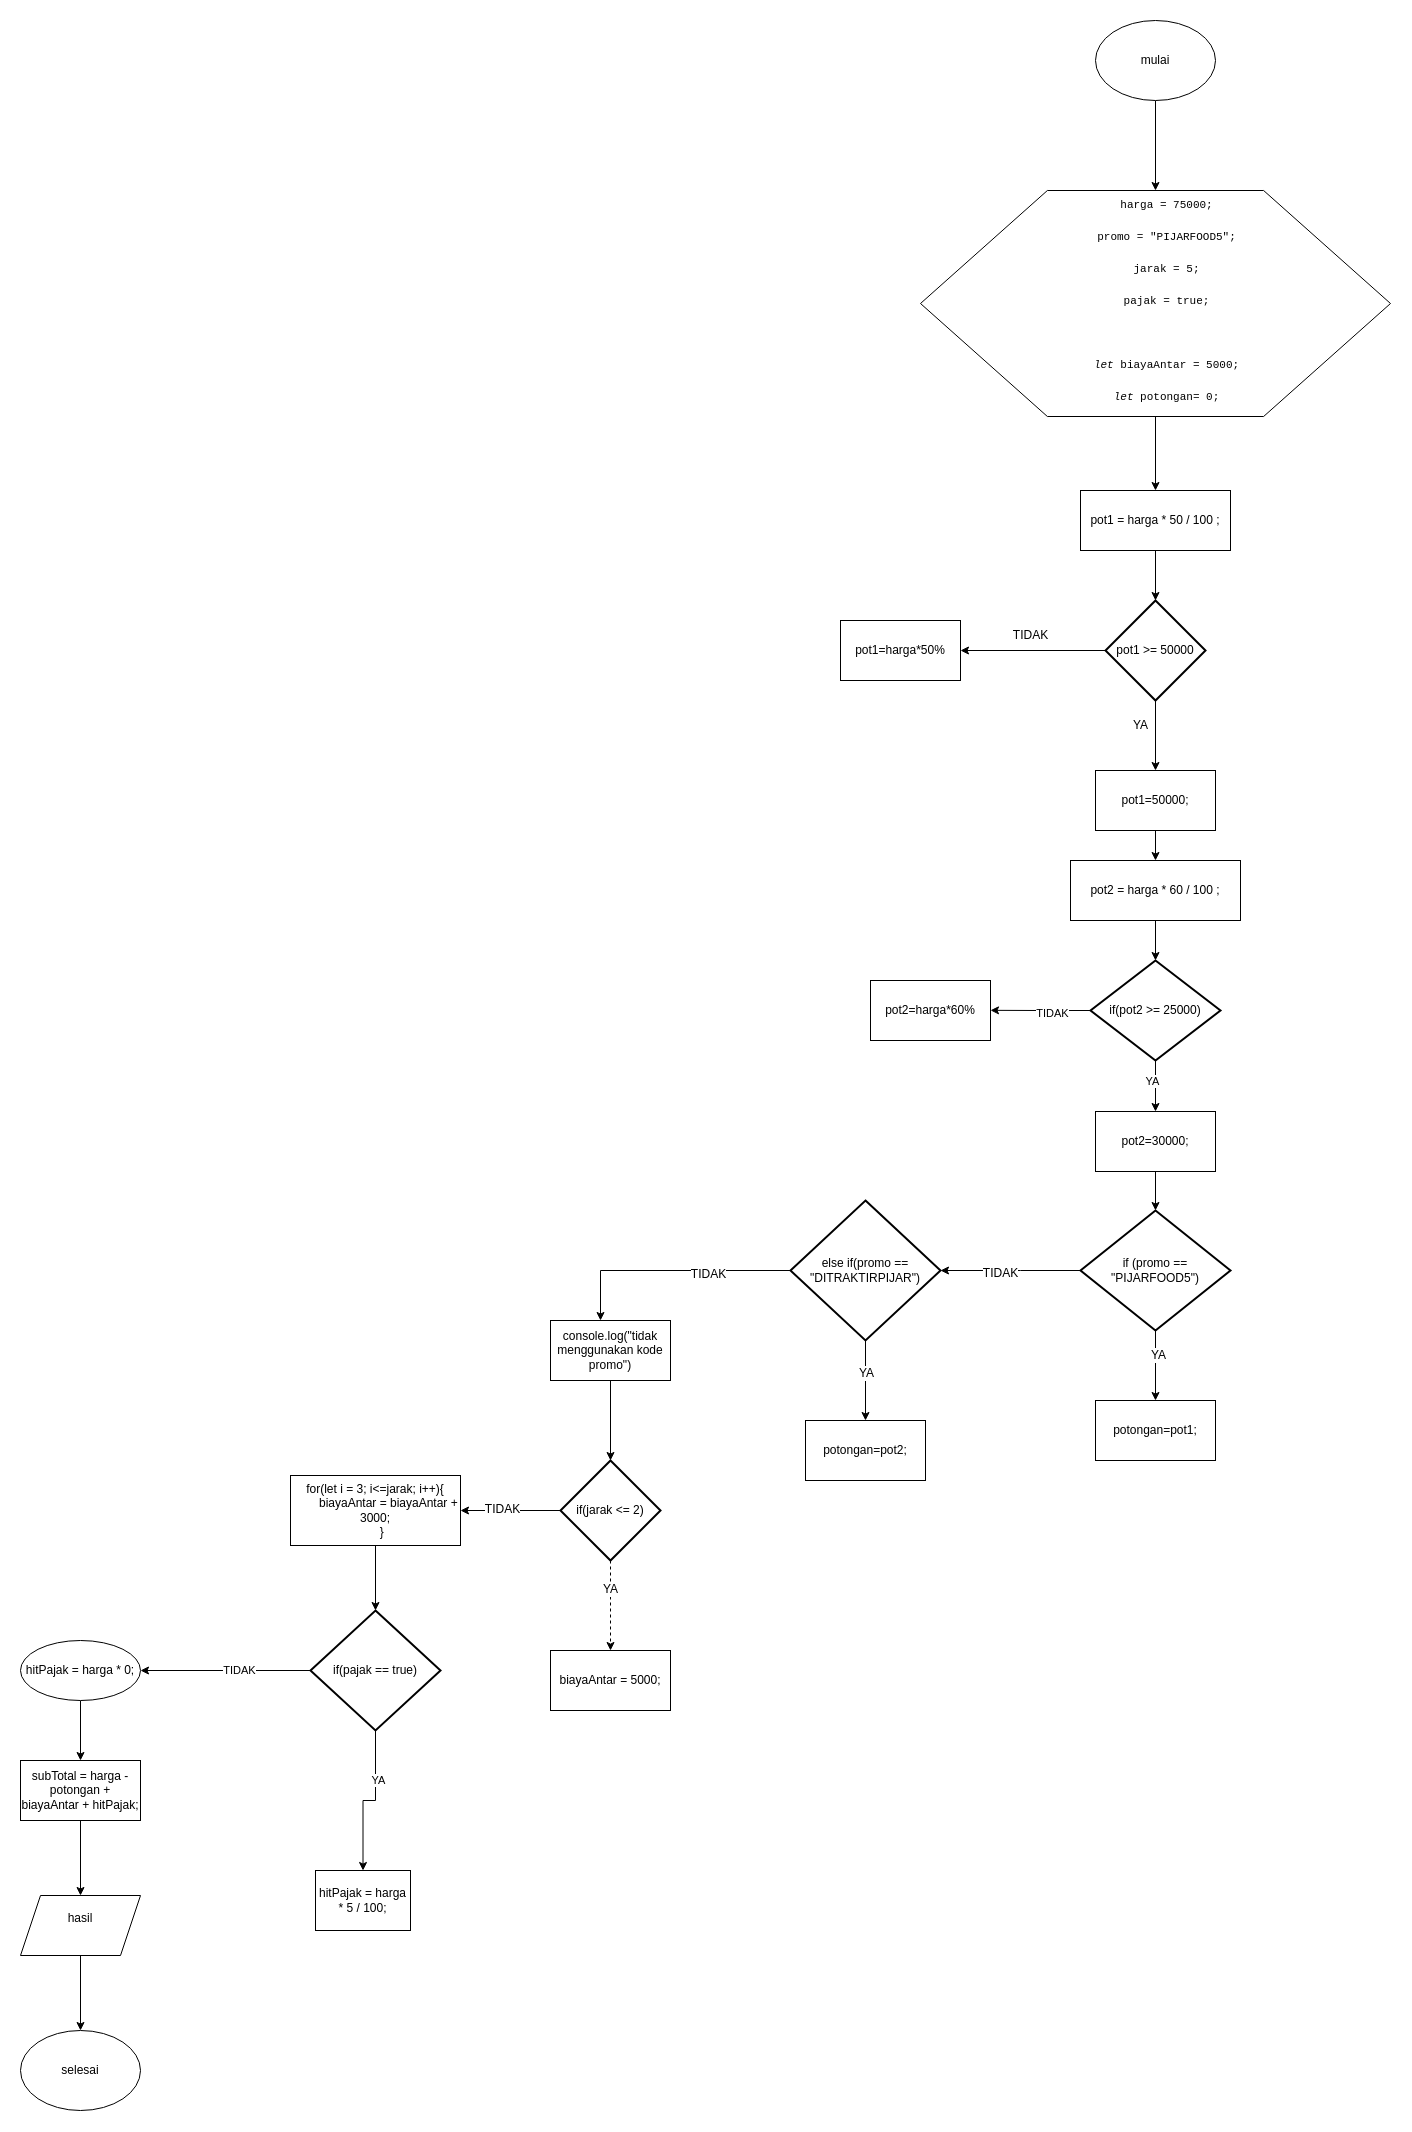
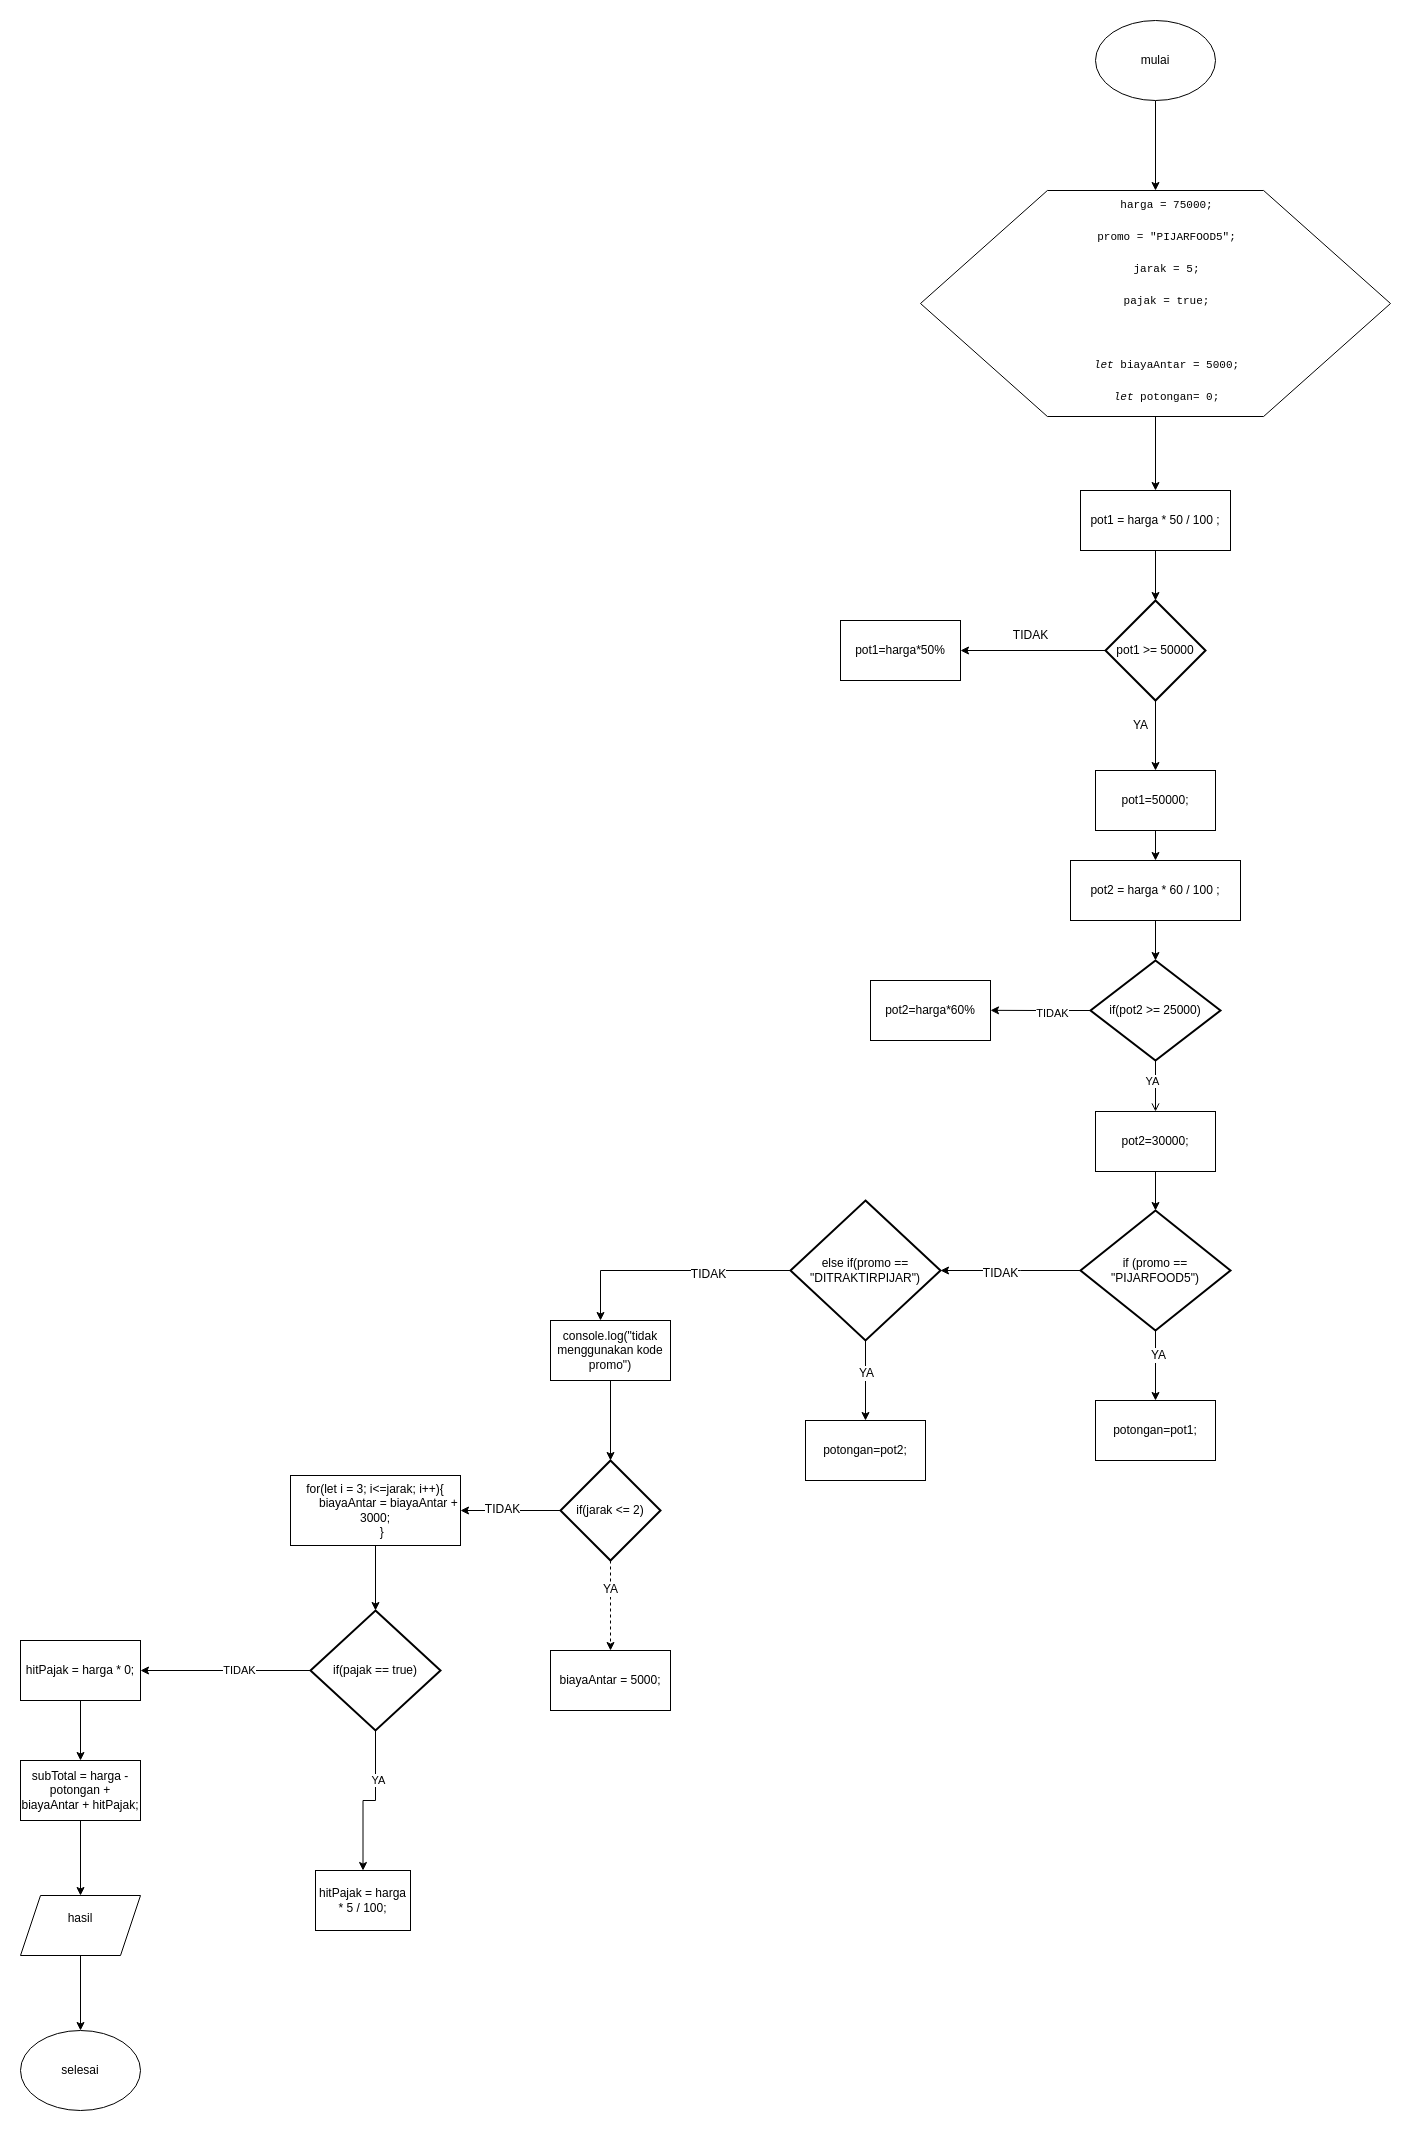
(1156, 1103) -> (1156, 1104)
(81, 1671) -> (81, 1671)
